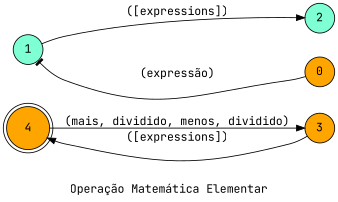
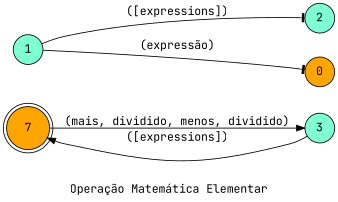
(170, 22) -> (170, 22)
(170, 99) -> (172, 58)
(28, 128) -> (28, 128)
(320, 128) -> (320, 128)
